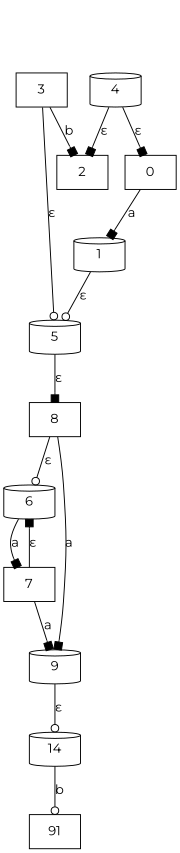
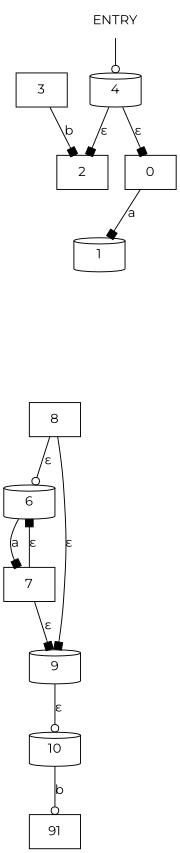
none -> (116, 21)
(55, 337) -> none
(69, 543) -> (69, 543)
(48, 626) -> (48, 626)
(55, 749) -> (55, 749)
